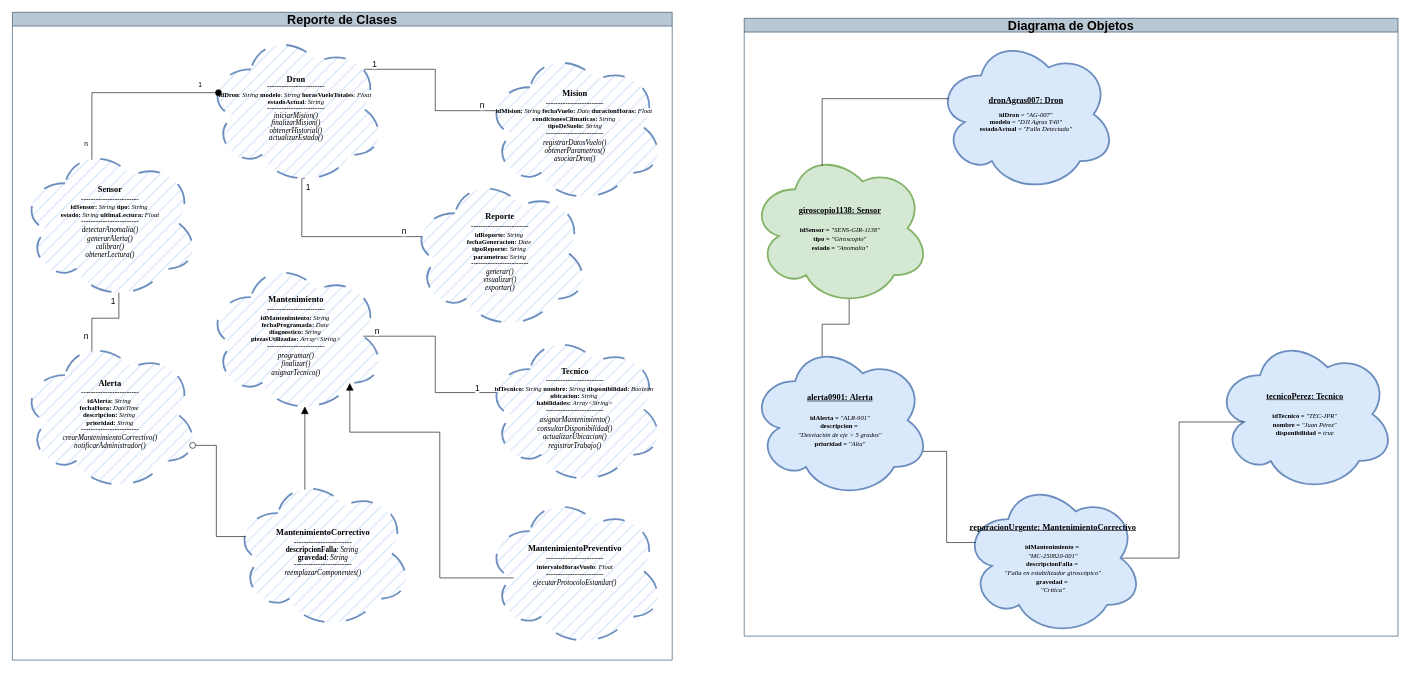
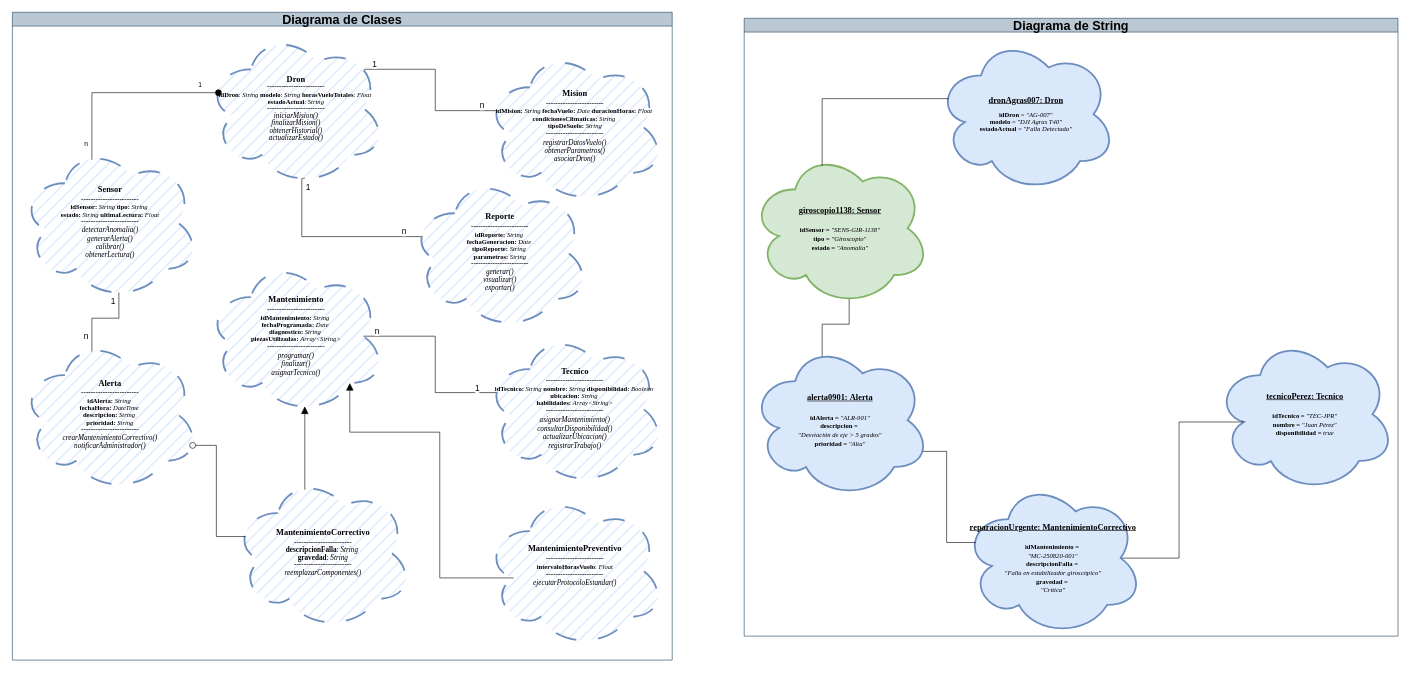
(342, 20) -> (342, 20)
(1071, 26) -> (1071, 26)
